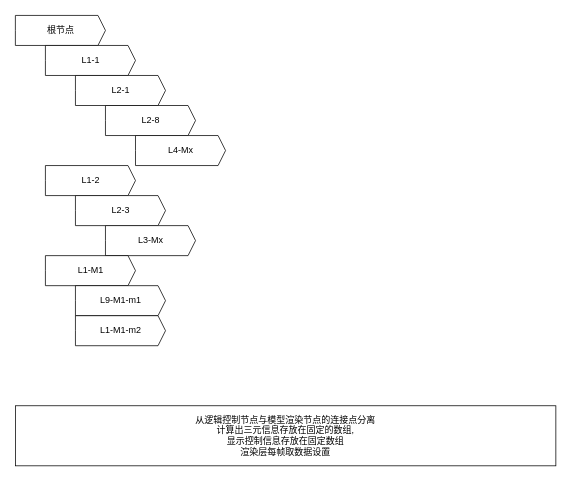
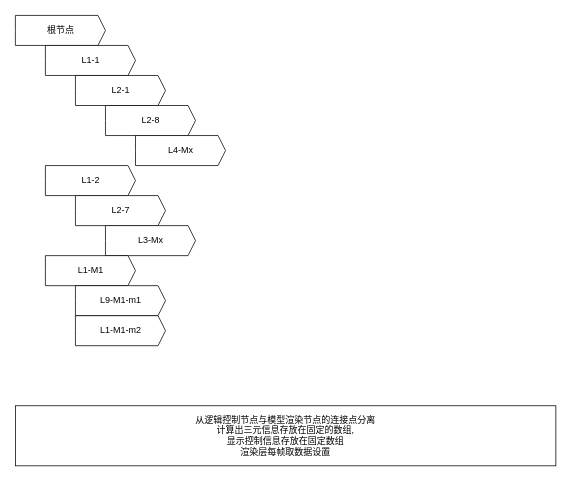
(121, 210) -> (121, 210)
